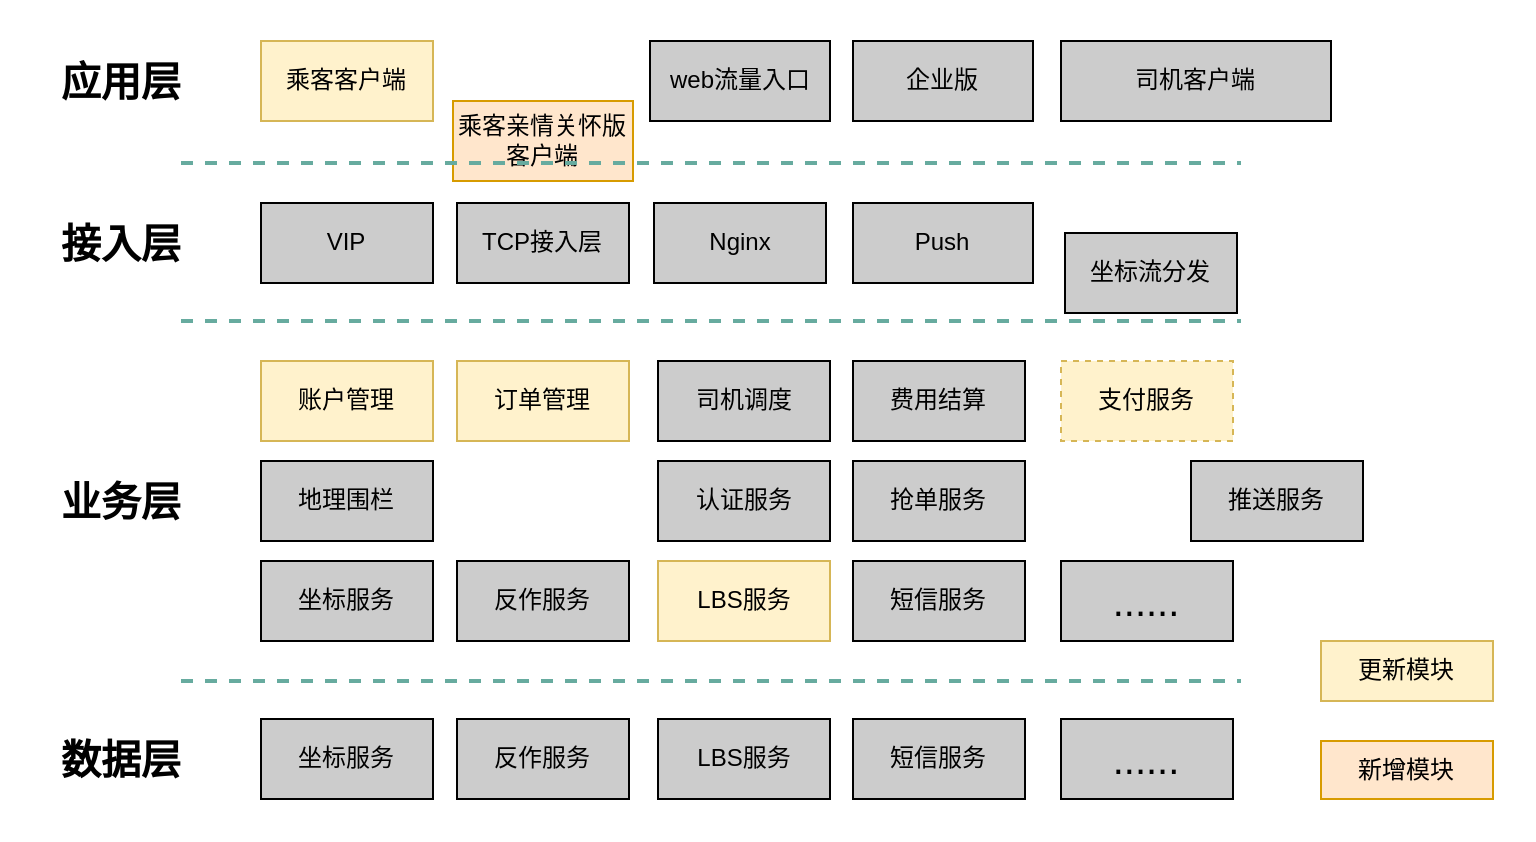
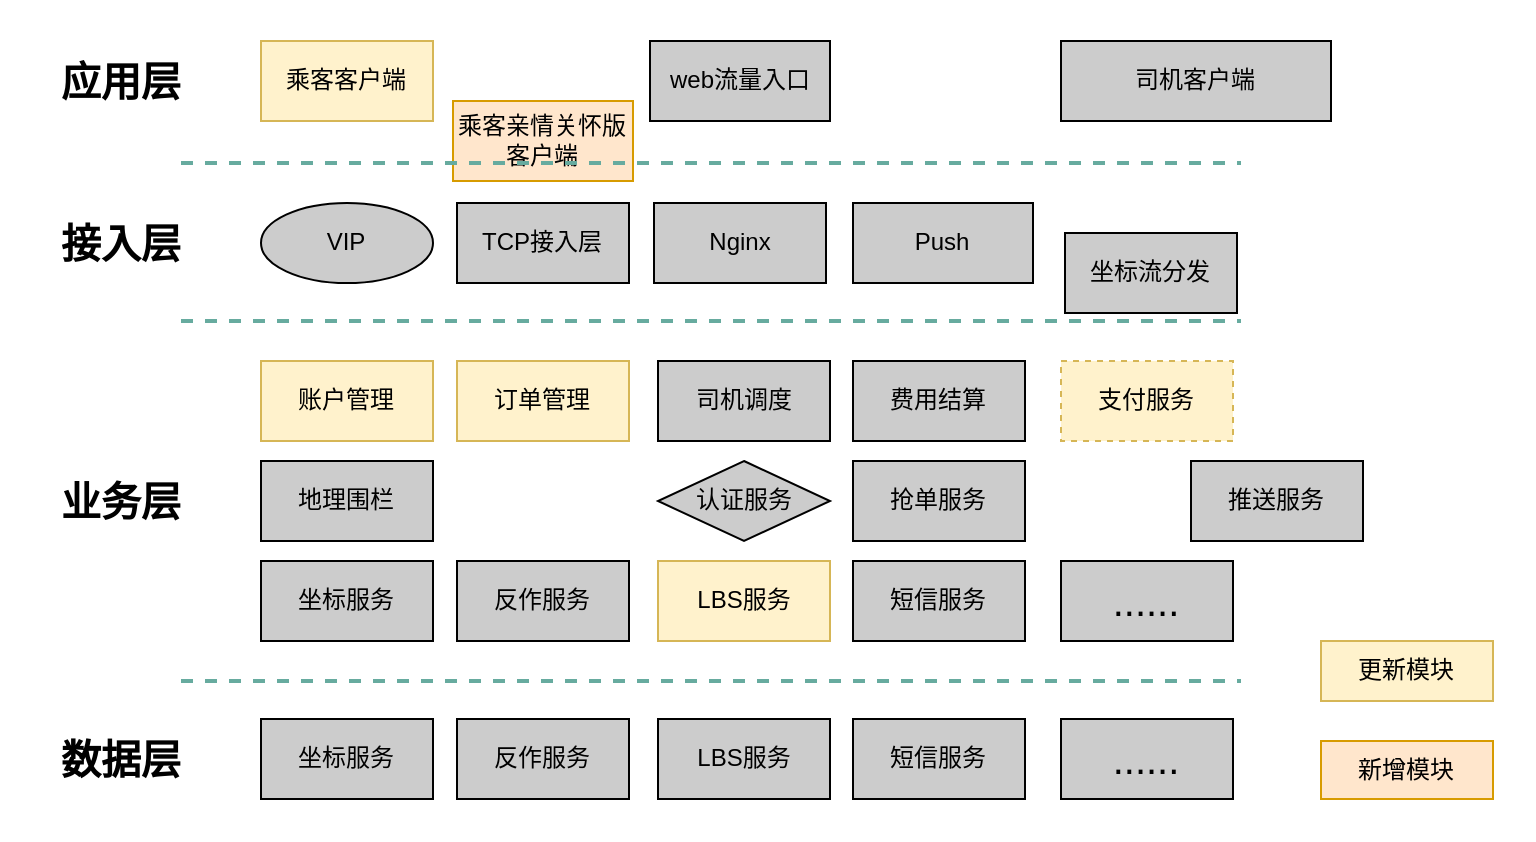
(943, 81) -> none
(347, 243) -> (347, 243)
(744, 501) -> (744, 501)
